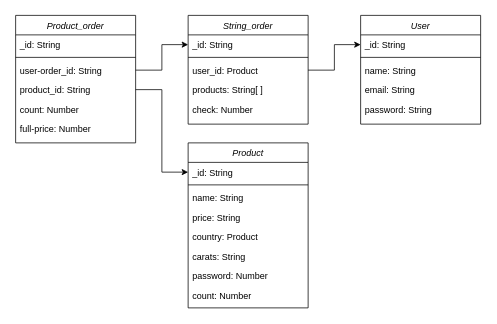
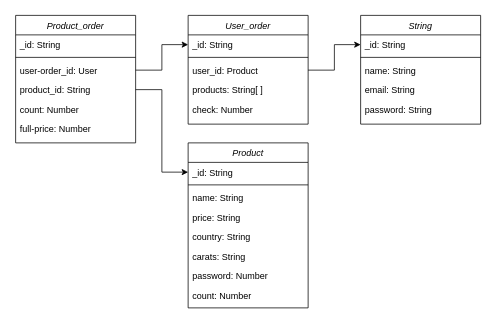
(248, 26) -> (248, 26)
(420, 26) -> (420, 26)
(68, 71) -> (64, 71)
(230, 237) -> (226, 237)
